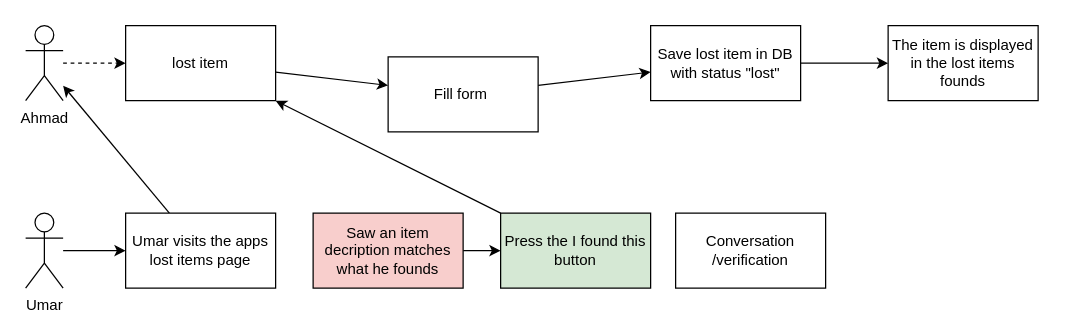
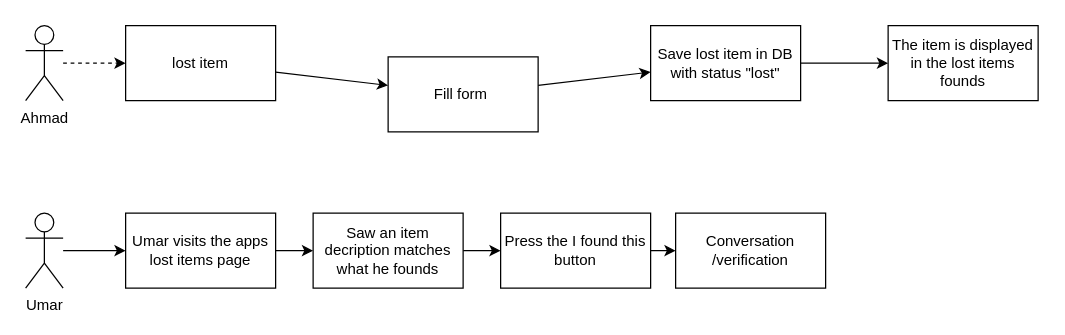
(119, 152) -> (290, 251)
(392, 159) -> (659, 251)
(388, 251) -> (388, 251)
(576, 251) -> (576, 251)
